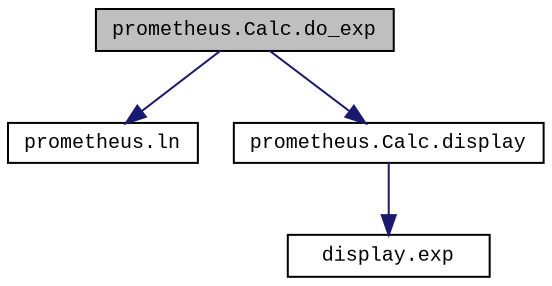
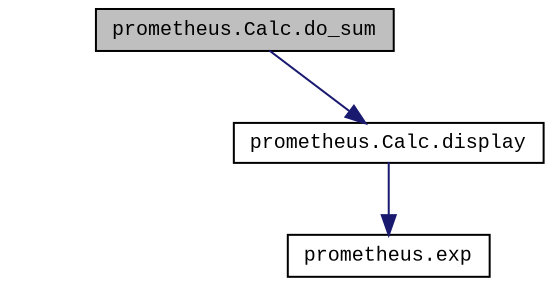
(245, 30) -> (245, 30)
(103, 143) -> none
(389, 256) -> (389, 256)
